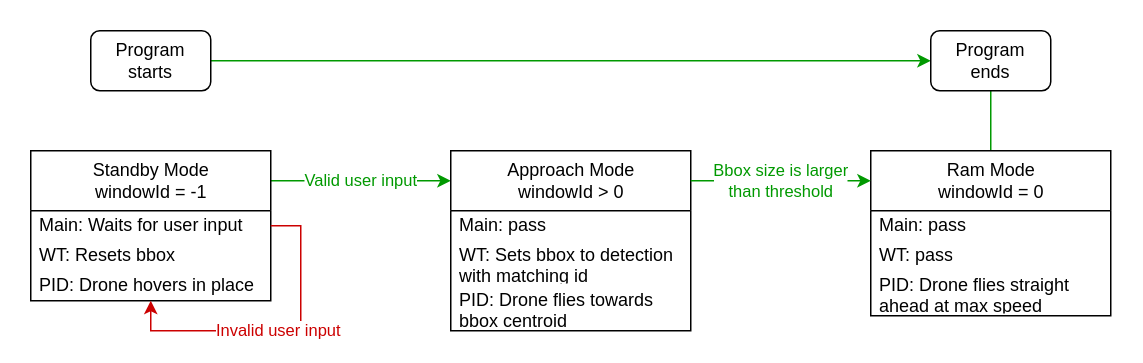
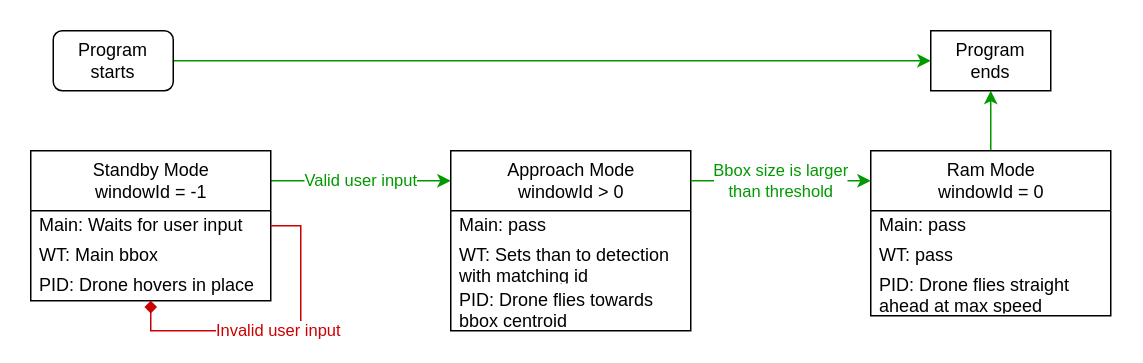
(151, 61) -> (113, 61)
(991, 61) -> (991, 61)
(991, 97) -> (991, 102)
(108, 256) -> (96, 256)
(572, 263) -> (572, 263)
(151, 312) -> (151, 313)
